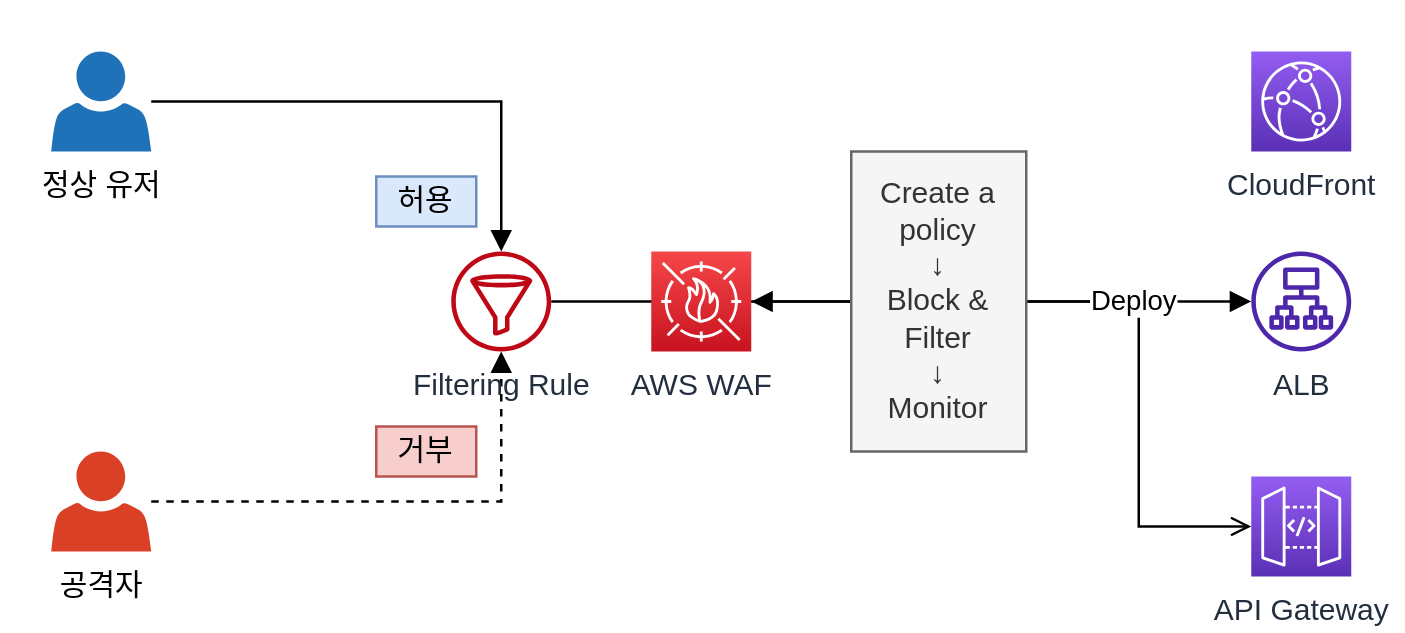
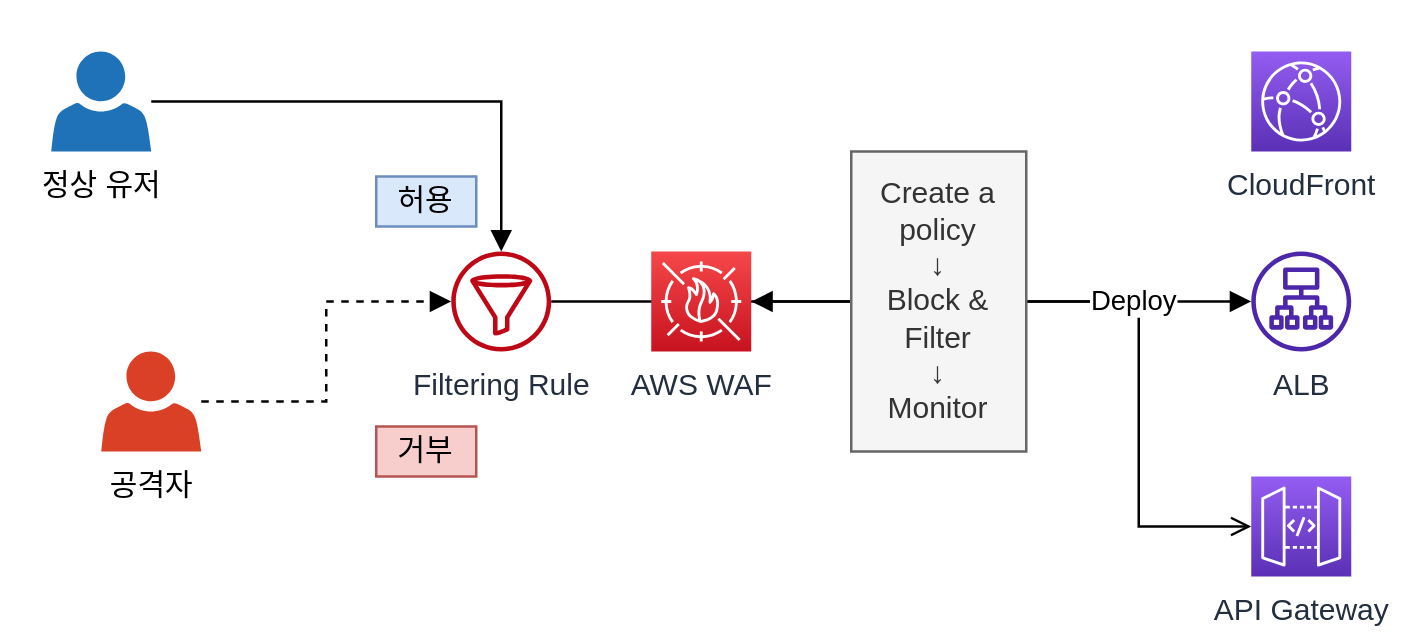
(101, 501) -> (151, 401)
